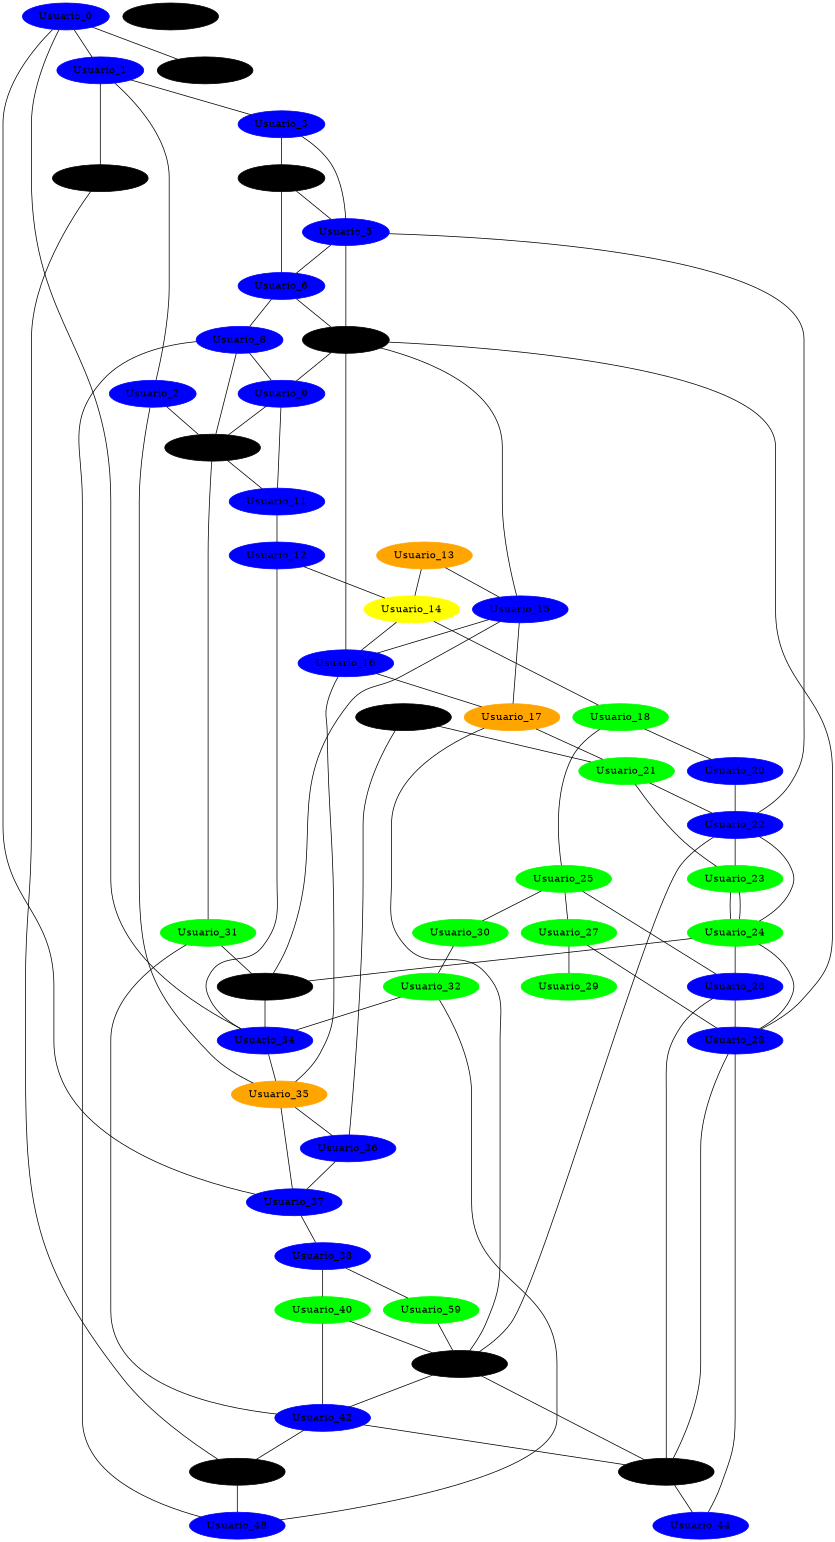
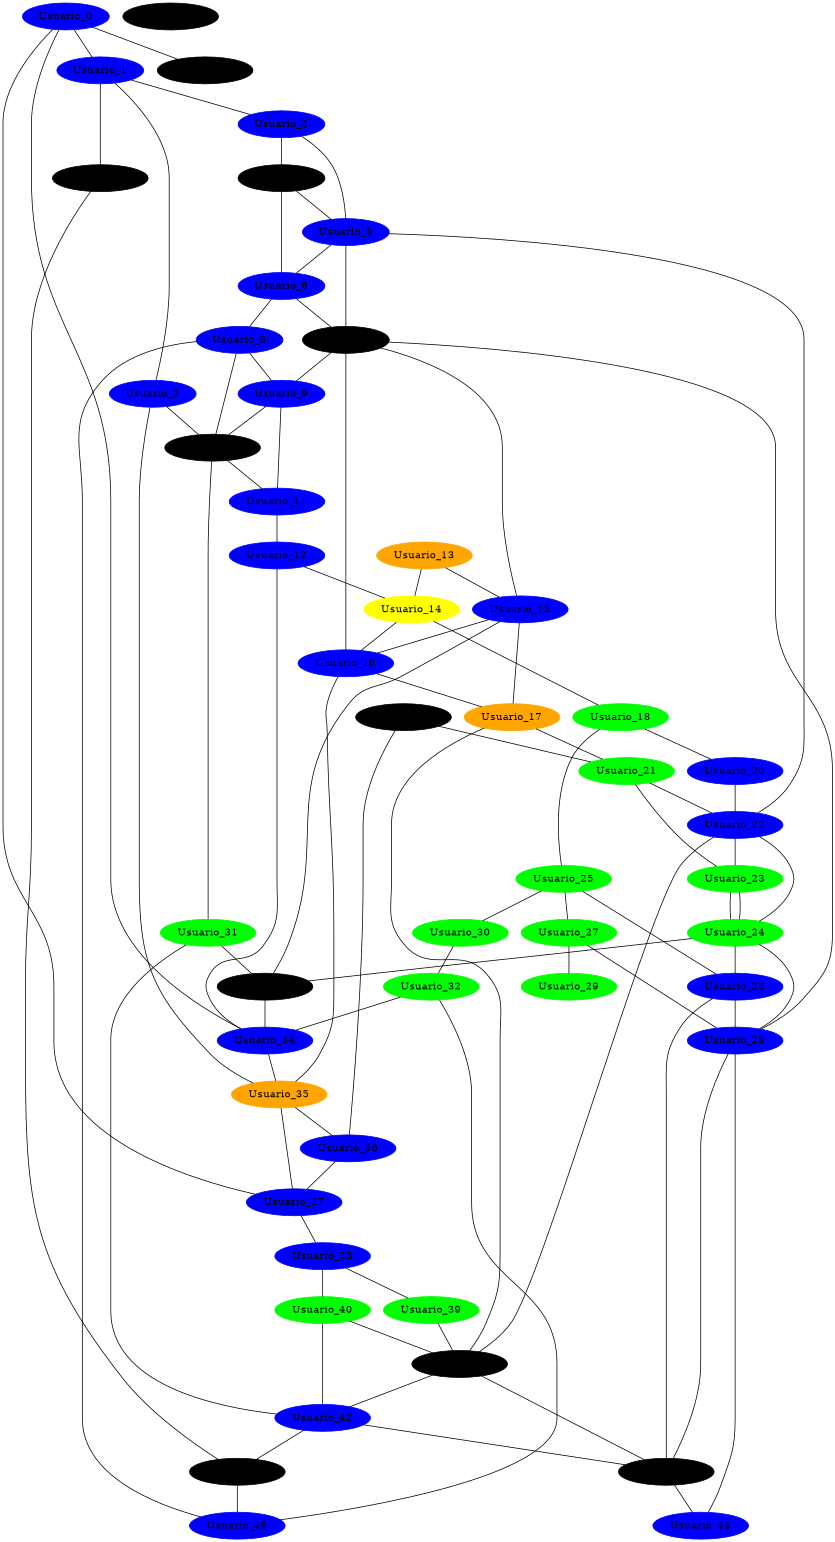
(431, 1310) -> (431, 1310)
